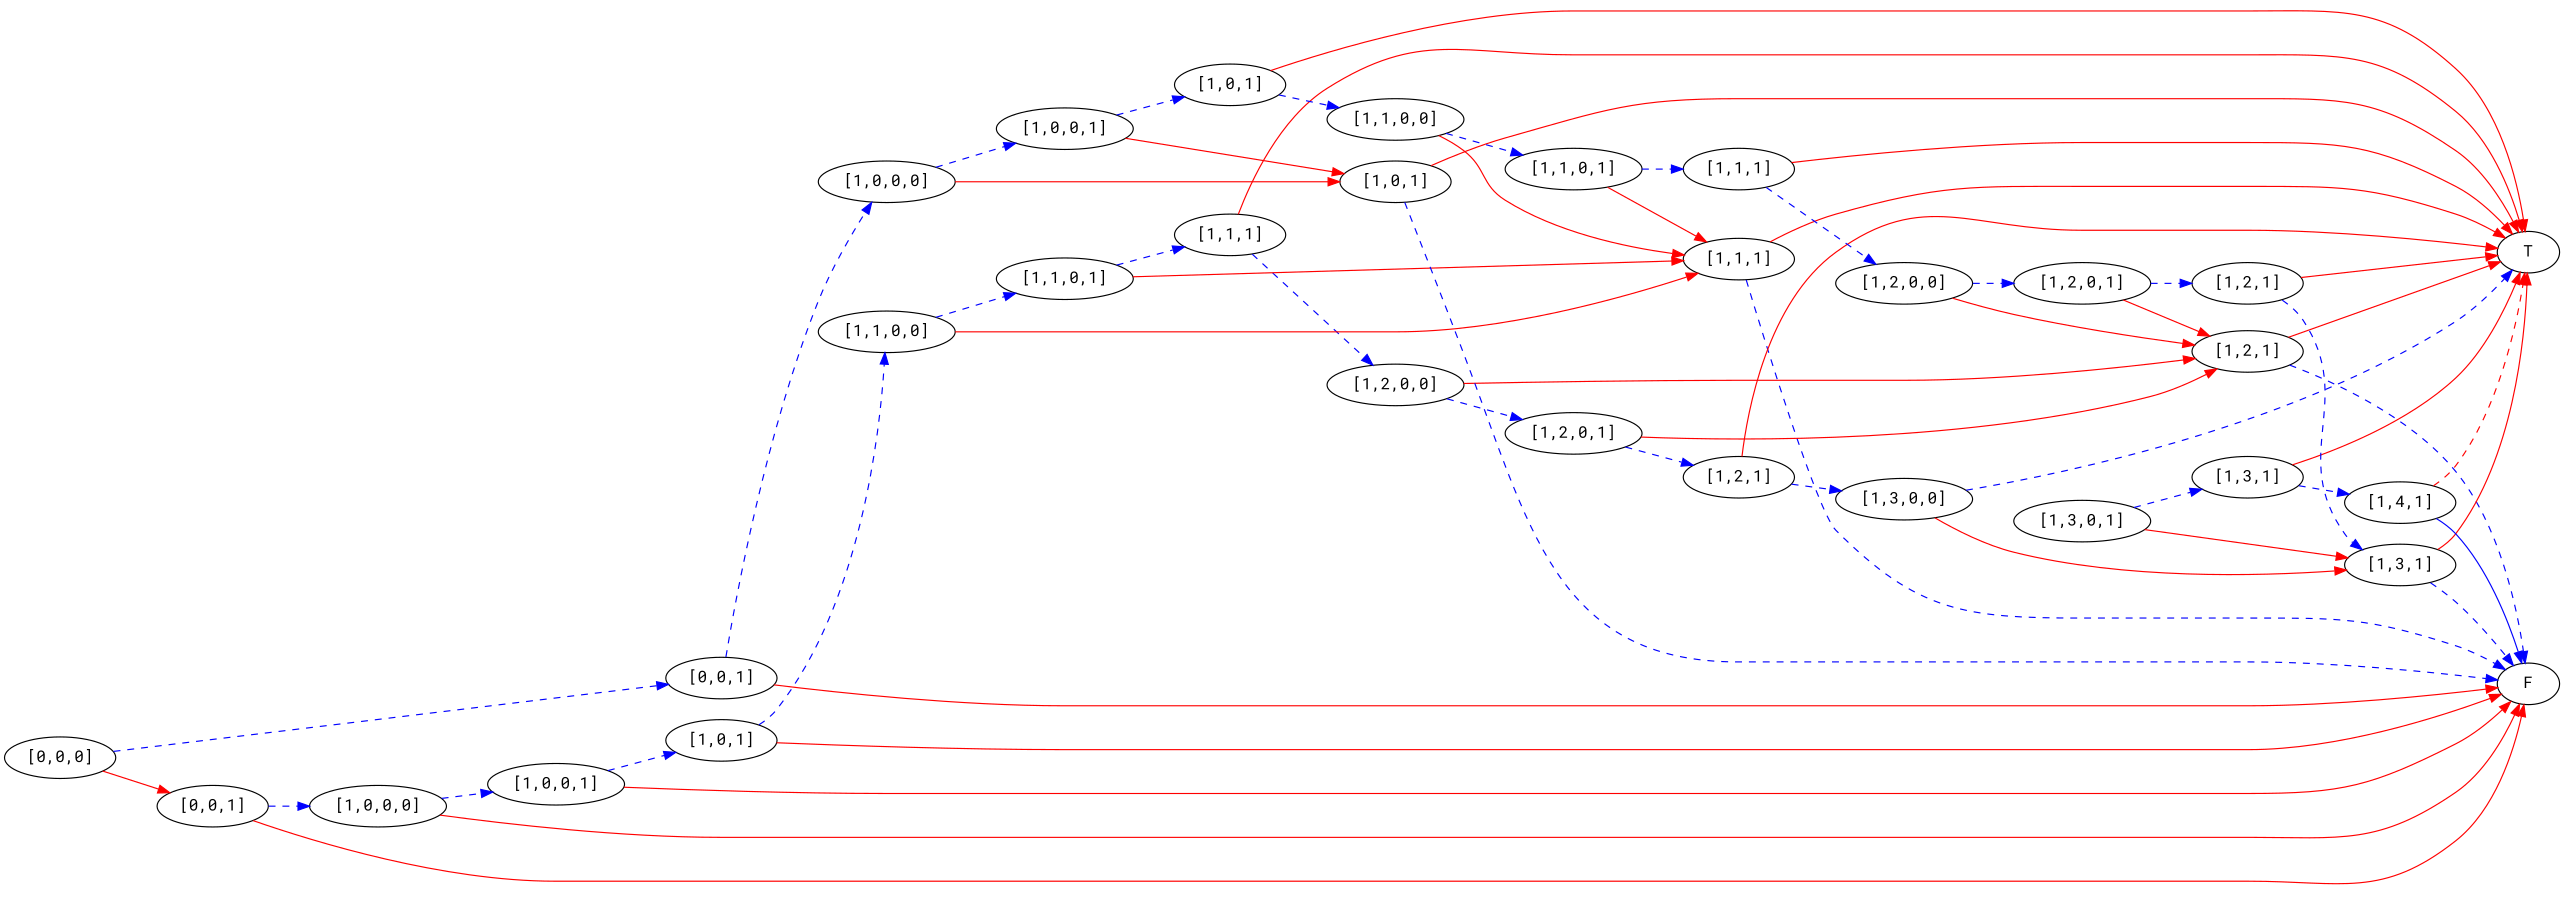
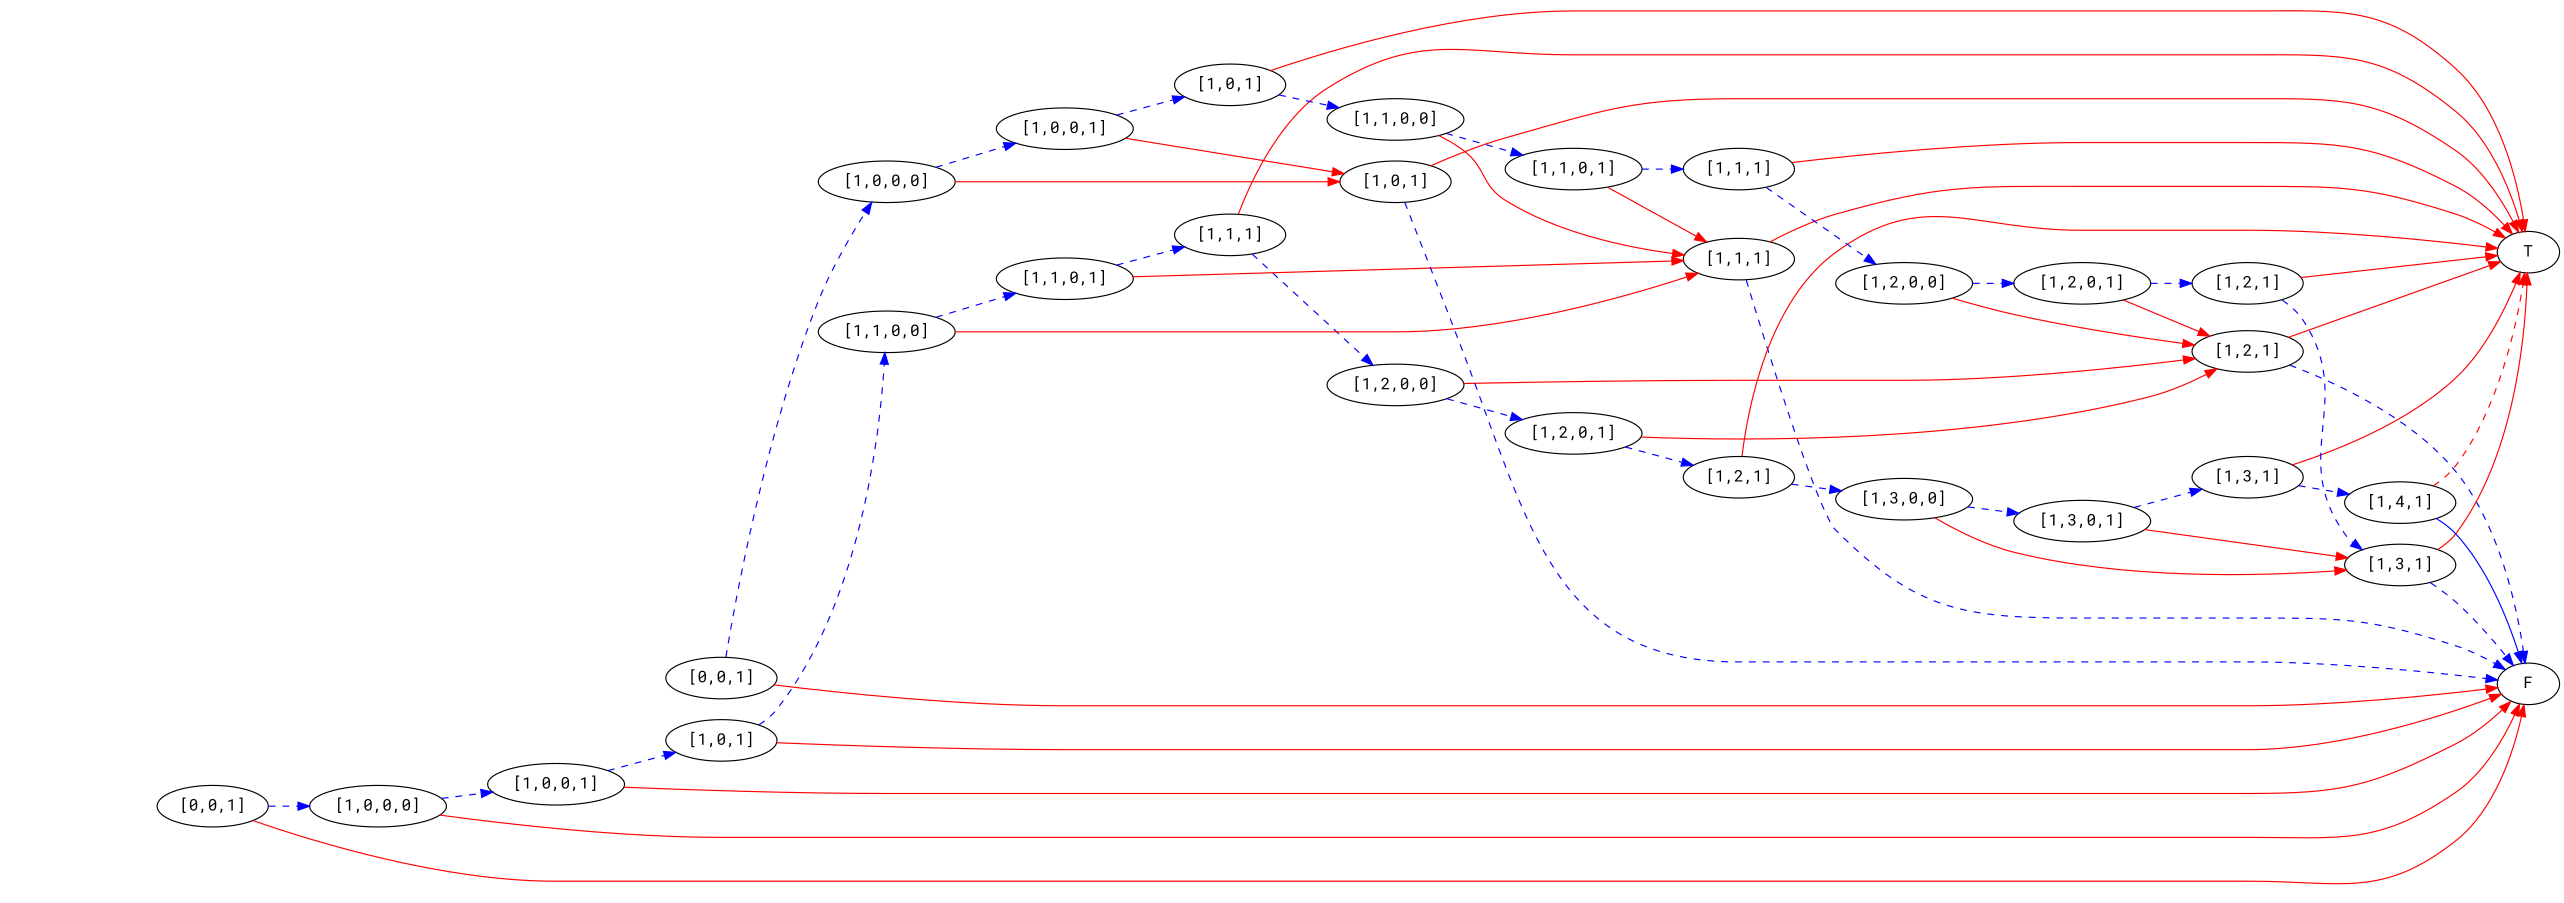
(2250, 419) -> (1987, 509)
(60, 758) -> none
